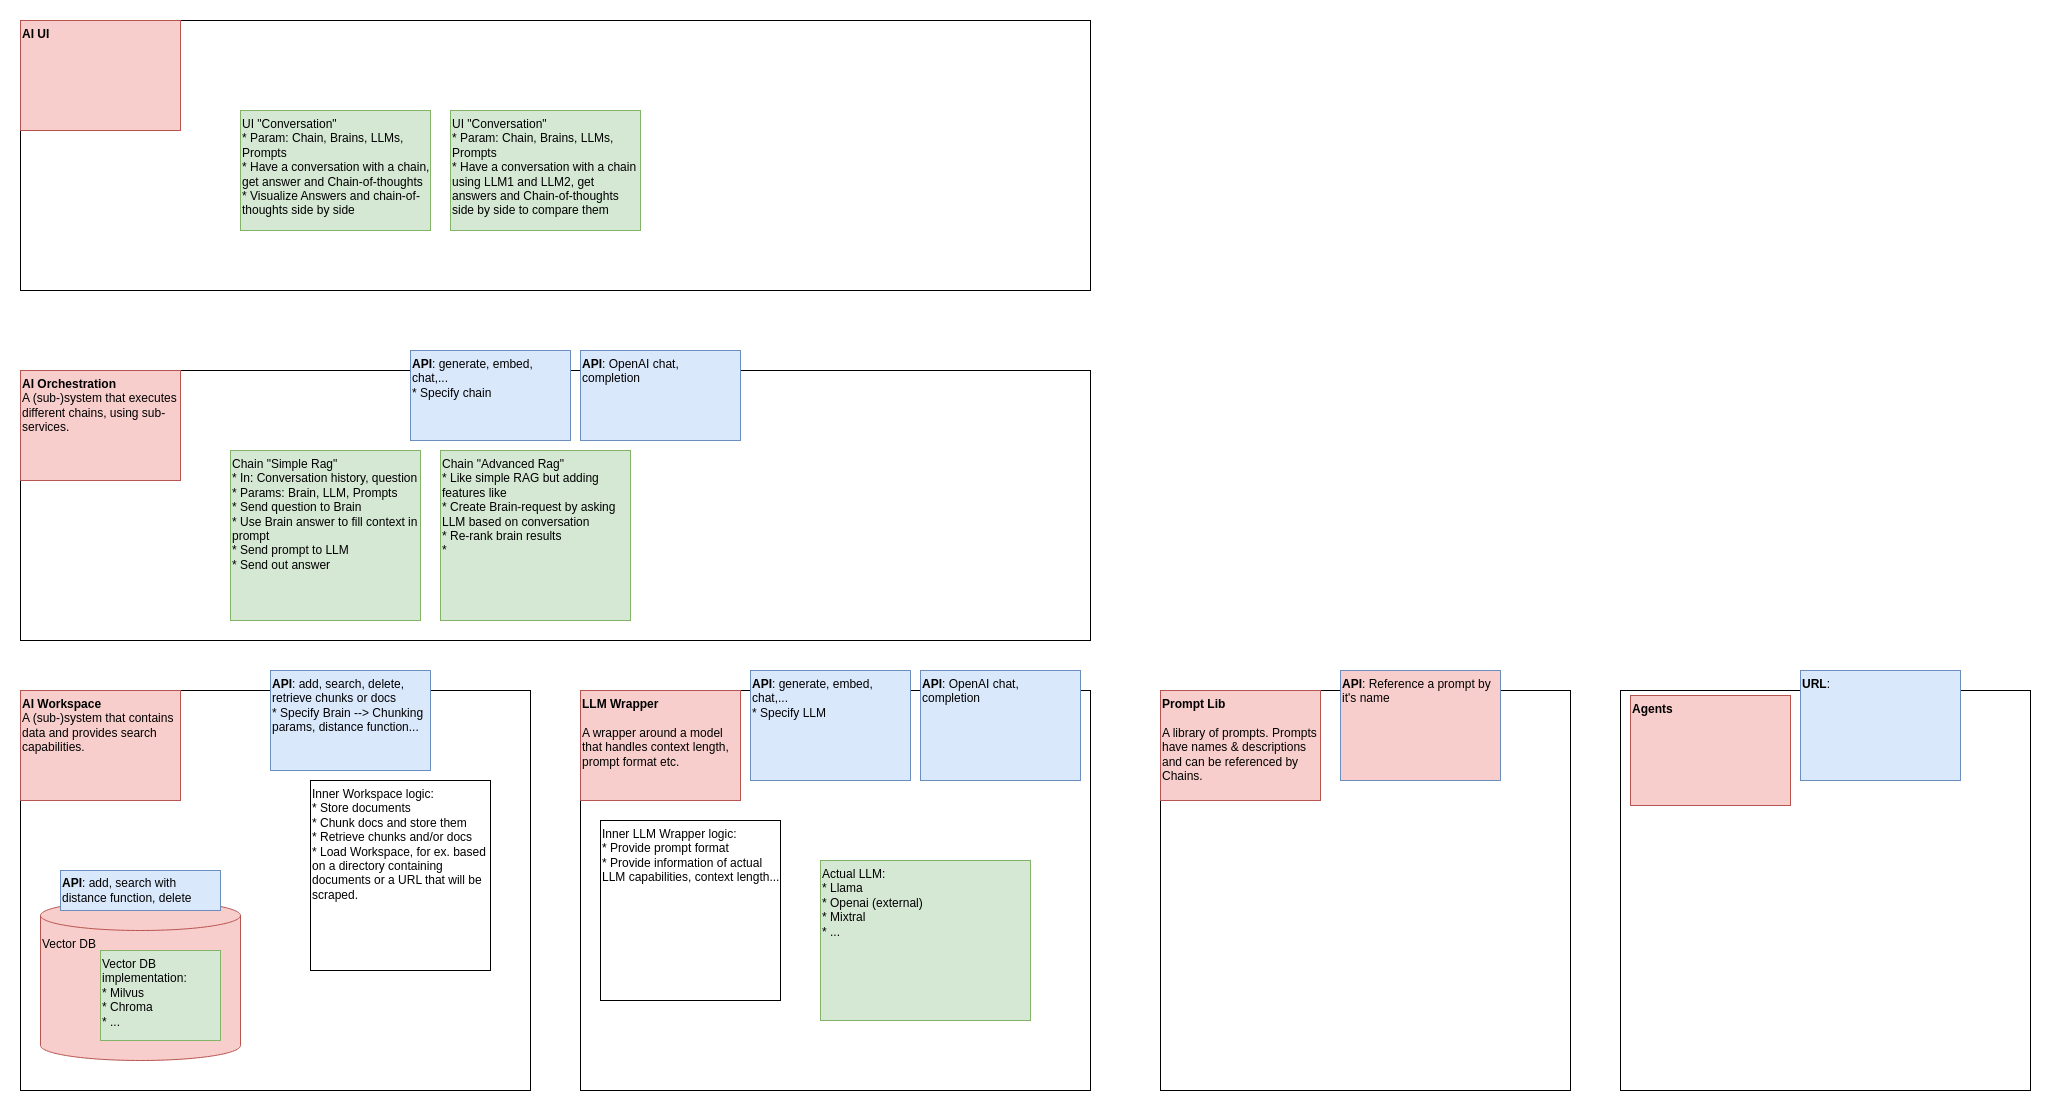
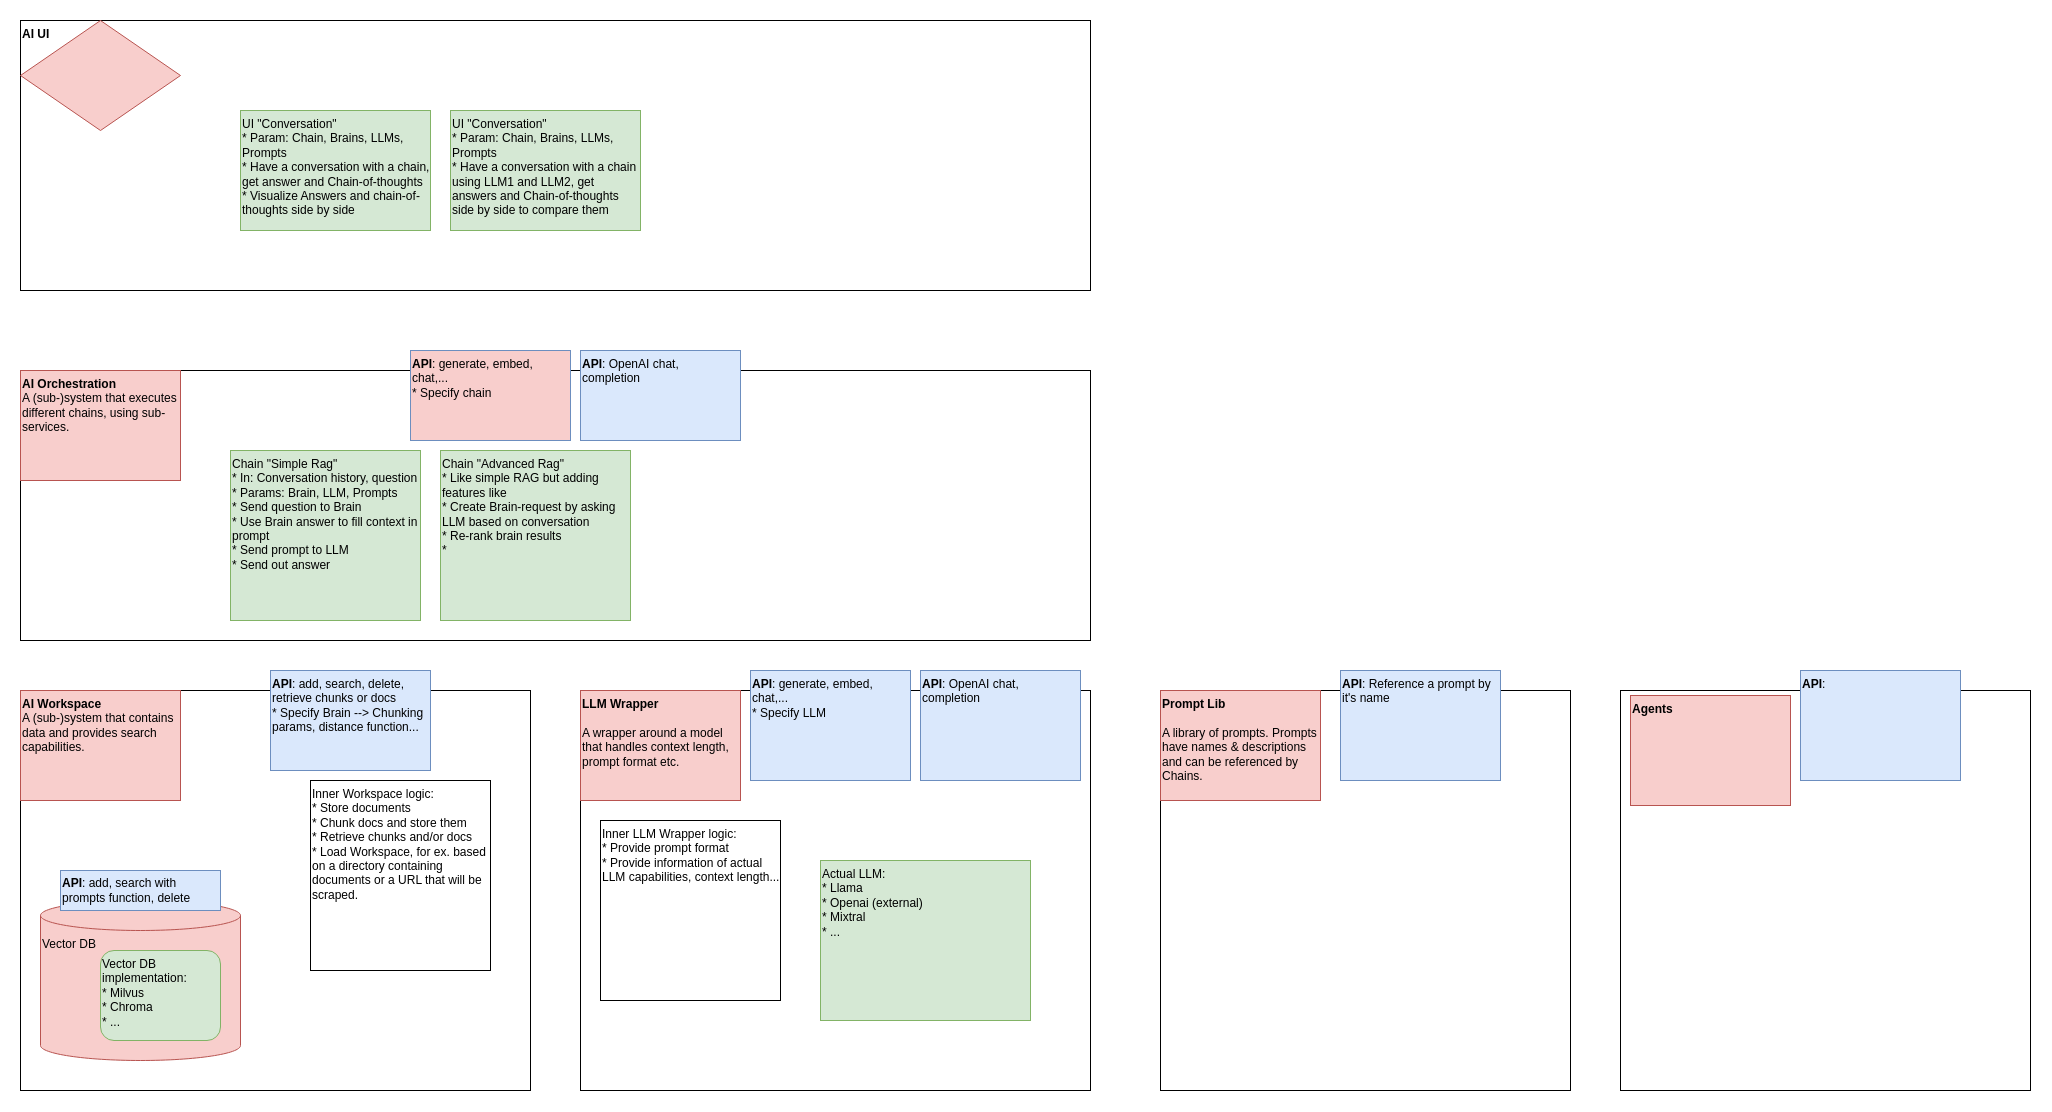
(101, 76) -> (101, 76)
(491, 396) -> (491, 396)
(1814, 685) -> (1814, 685)
(1421, 726) -> (1421, 726)
(142, 891) -> (142, 891)
(161, 996) -> (161, 996)
